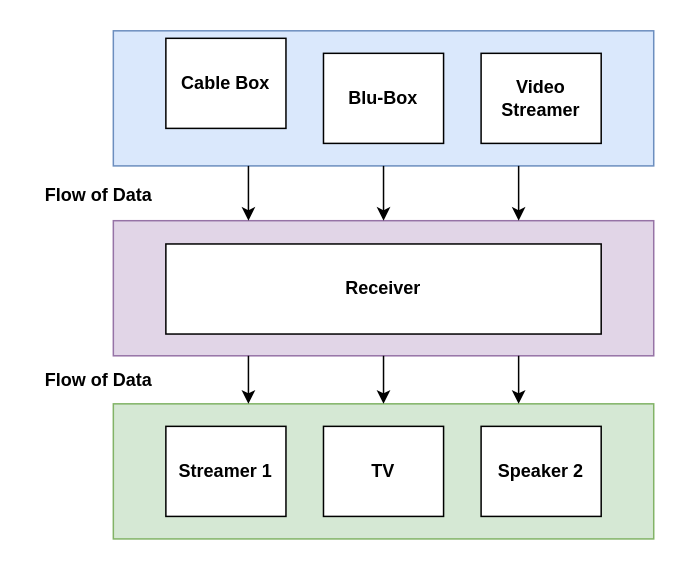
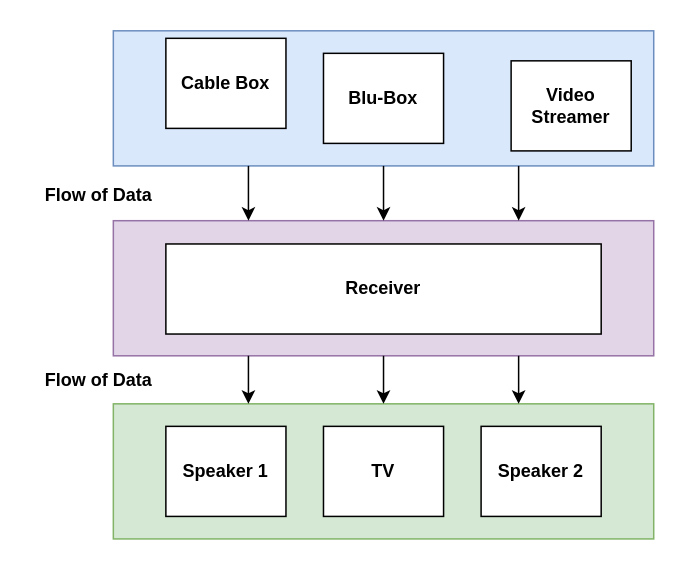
(541, 98) -> (571, 106)
(226, 472) -> (226, 472)
